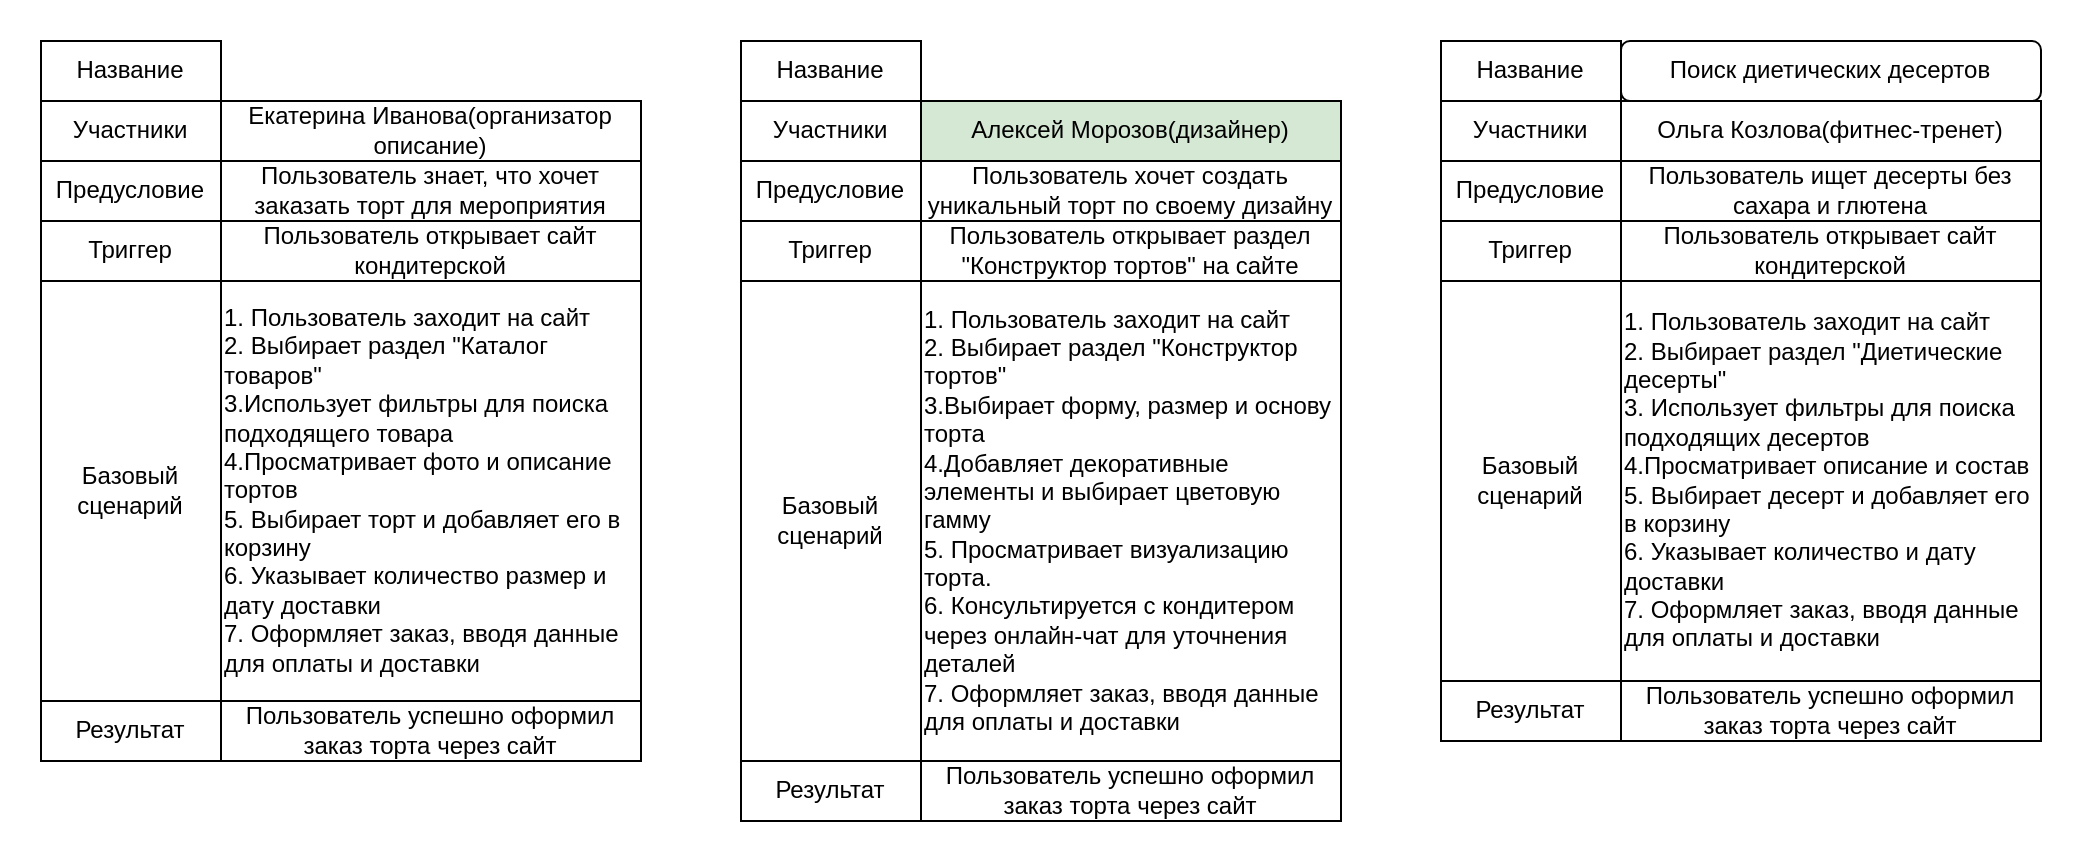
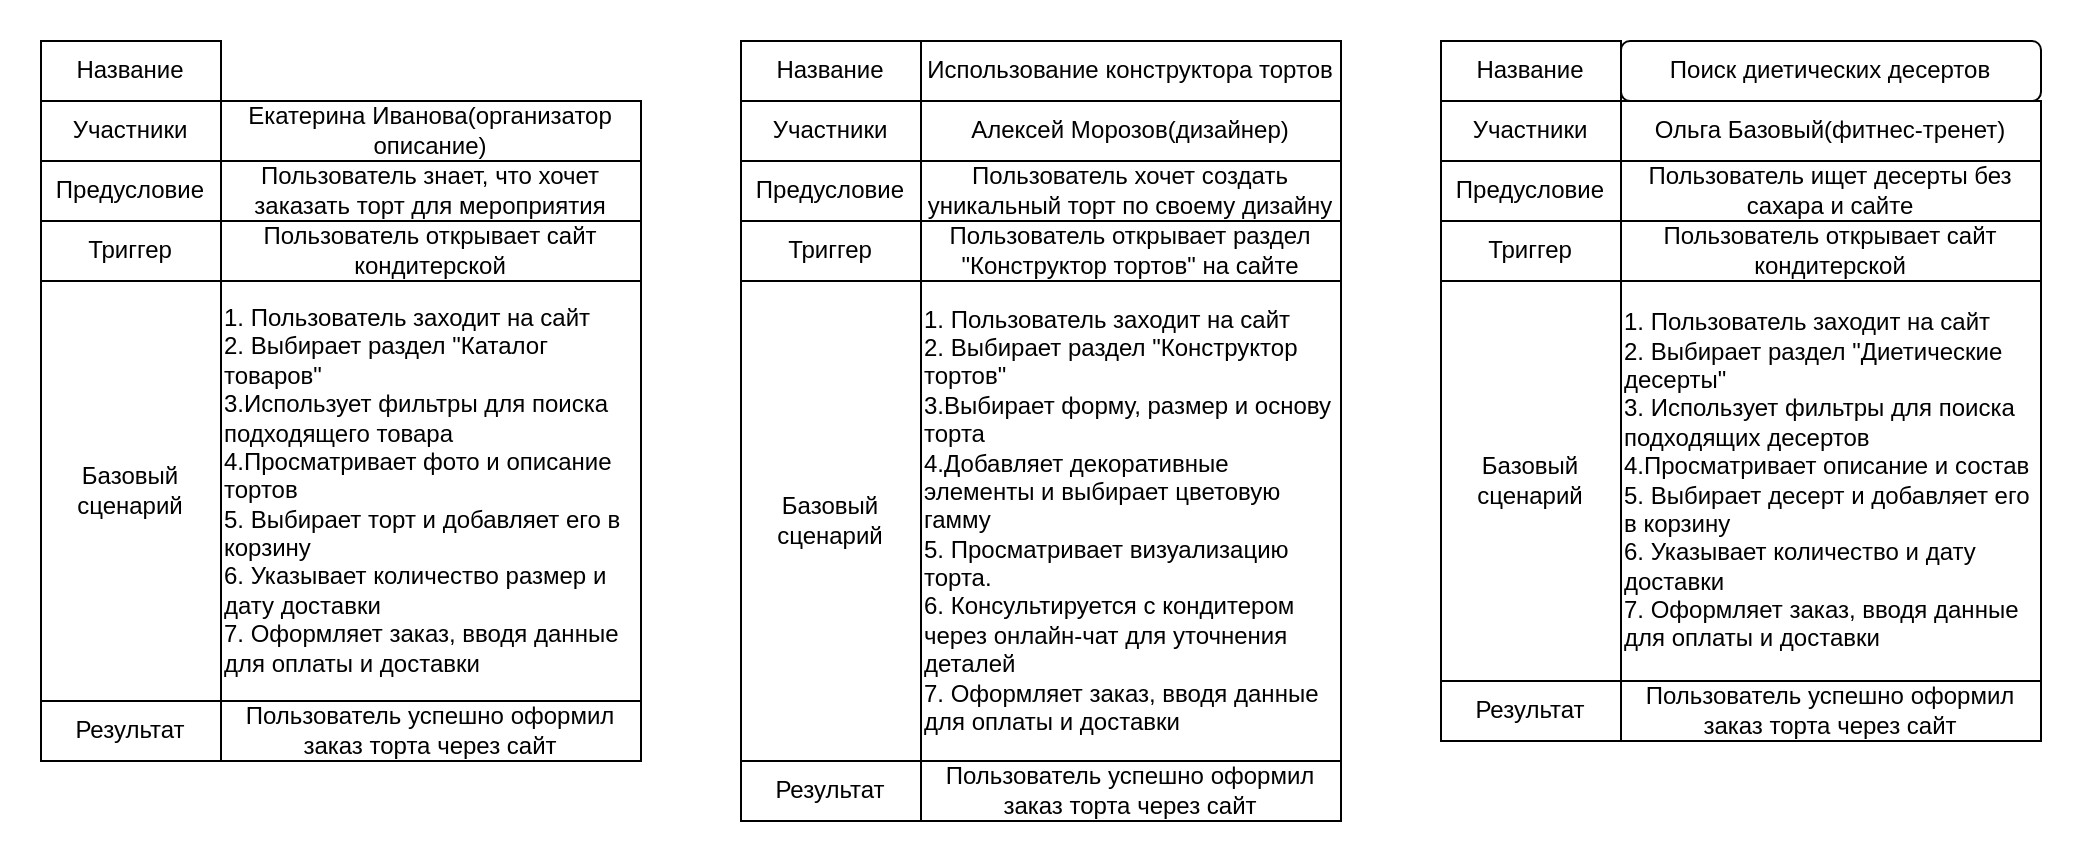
none -> (1131, 71)
(1131, 131) -> (1131, 131)
(1831, 131) -> (1831, 131)
(1831, 191) -> (1831, 191)
